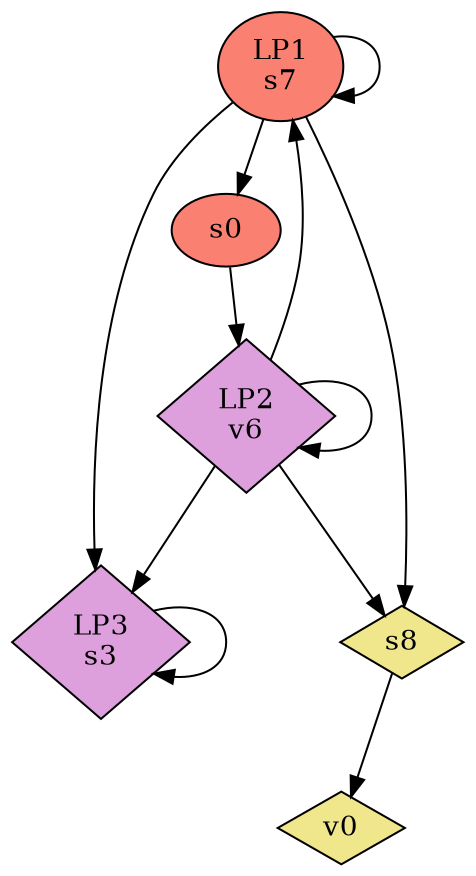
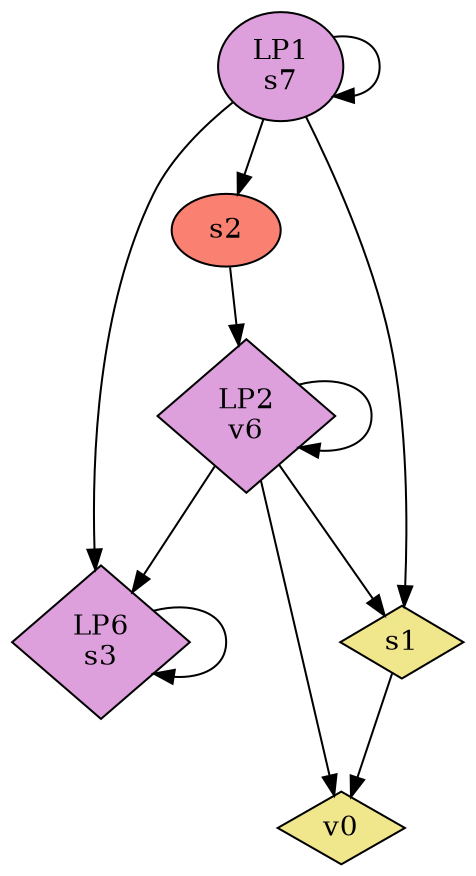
(281, 67) -> (281, 67)
(226, 230) -> (226, 230)
(301, 252) -> (295, 628)
(101, 642) -> (101, 642)
(402, 642) -> (402, 642)
